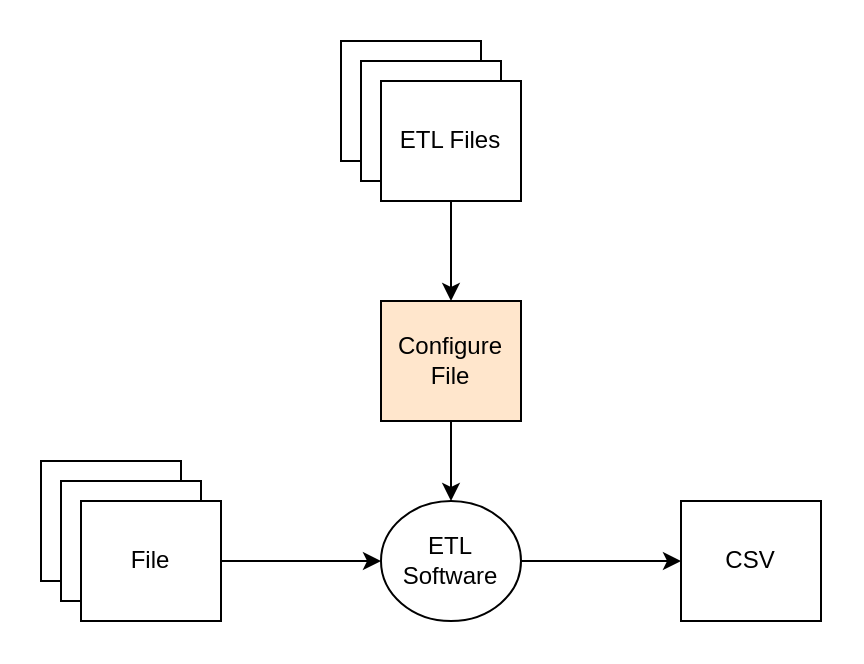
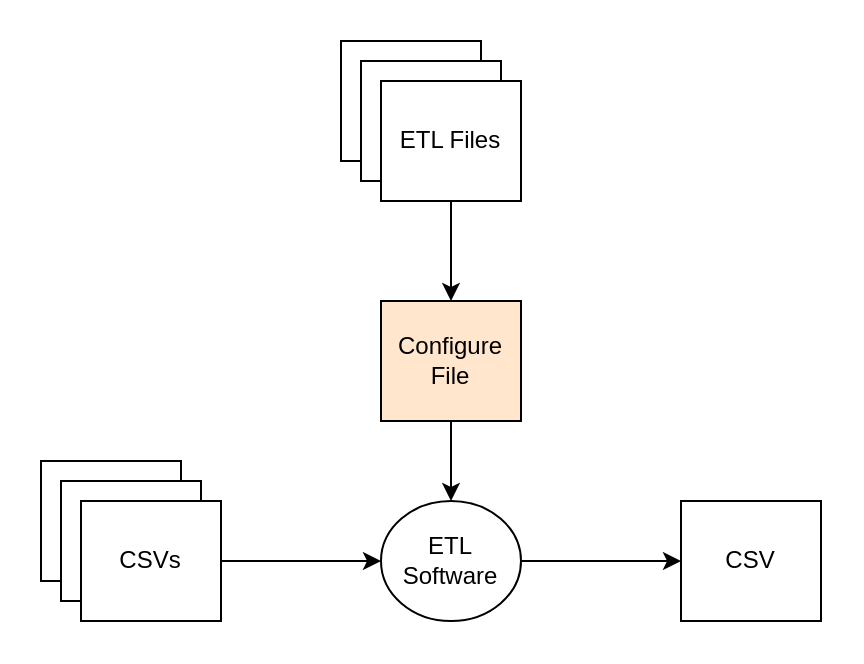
(151, 561) -> (151, 561)
